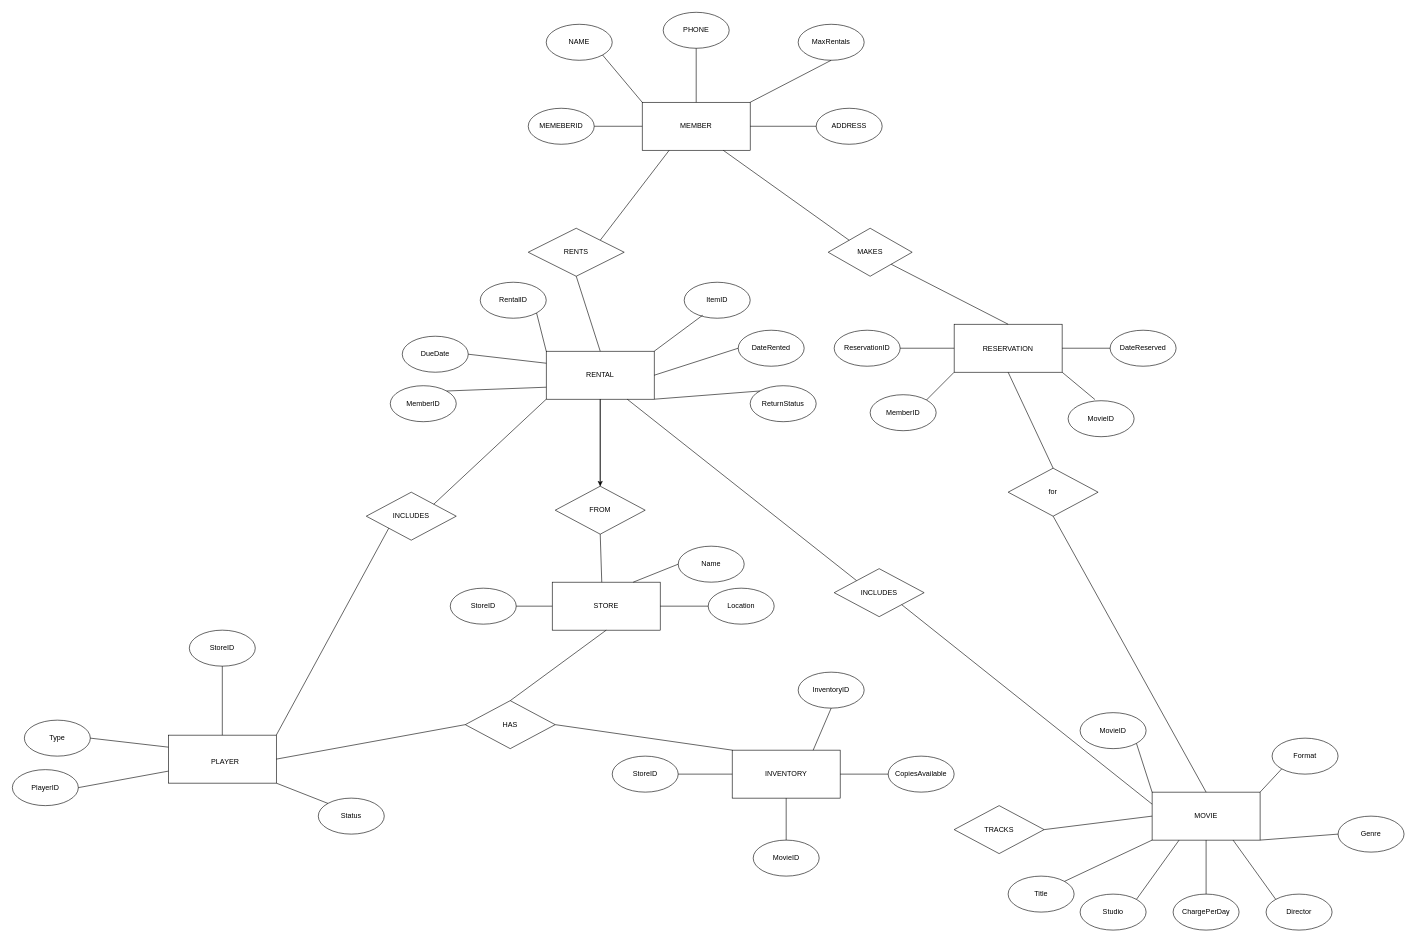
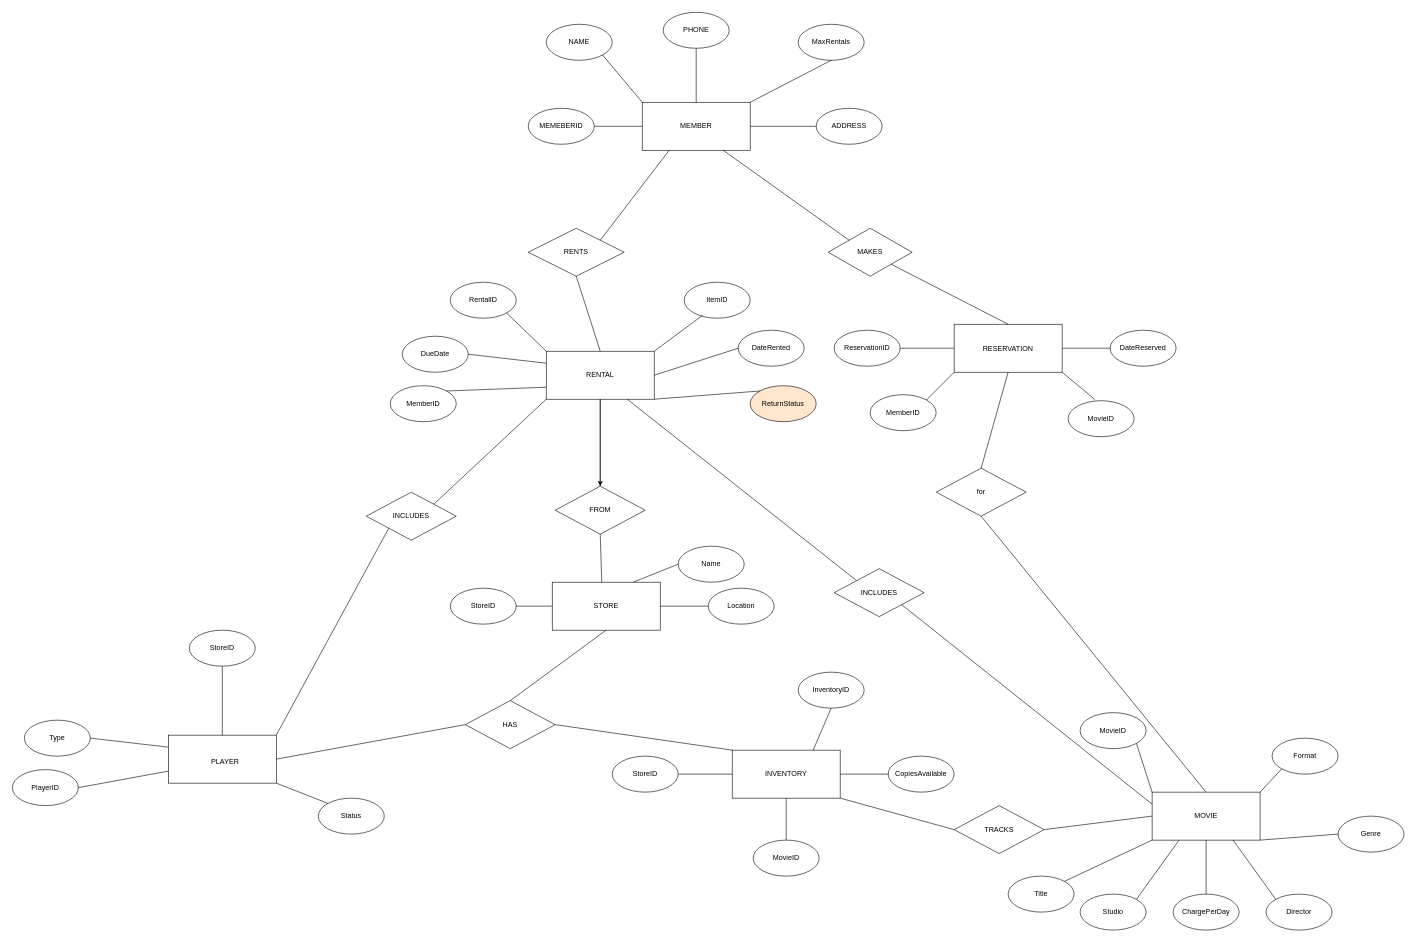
(513, 300) -> (483, 300)
(783, 404) -> (783, 404)
(1053, 492) -> (981, 492)
none -> (897, 814)
